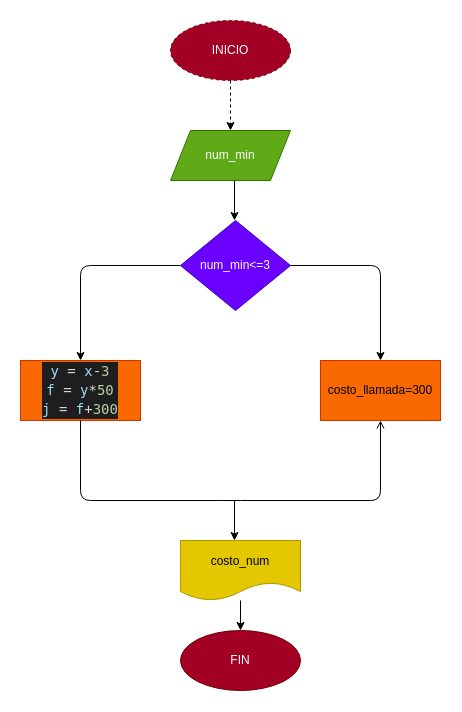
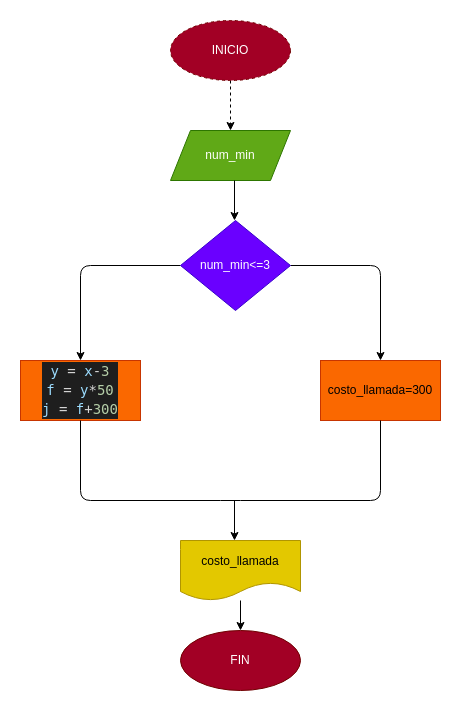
(381, 426) -> (381, 426)
(241, 562) -> (241, 562)
